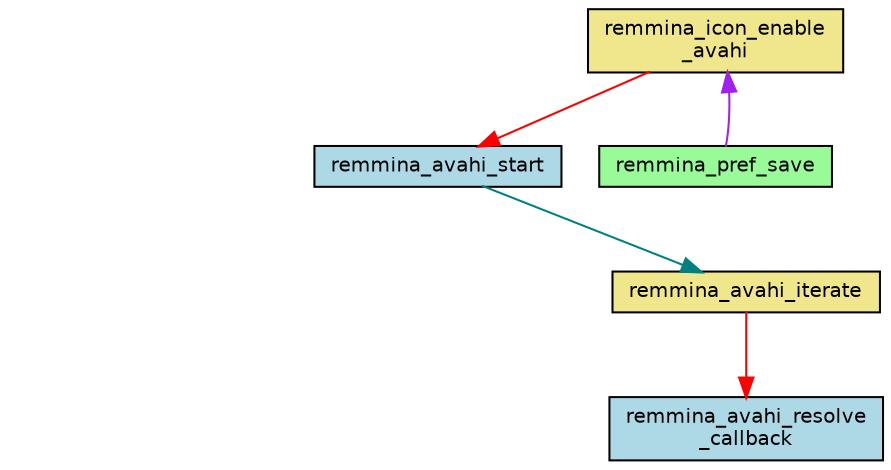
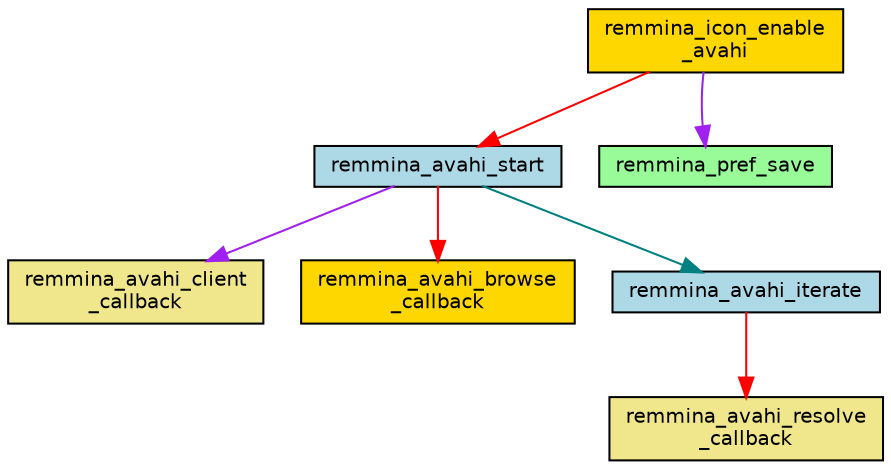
(716, 41) -> (716, 41)
(729, 120) -> (702, 99)
none -> (136, 292)
none -> (438, 292)
(746, 292) -> (746, 292)
(746, 429) -> (746, 429)
